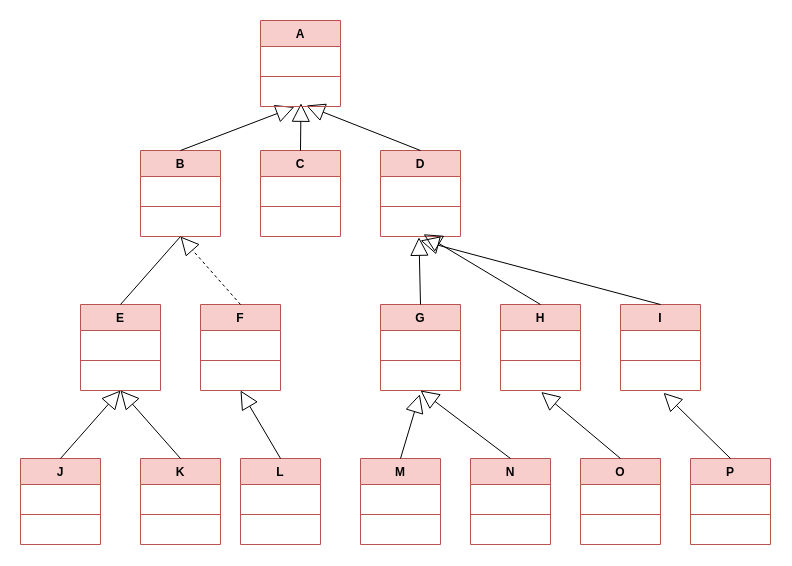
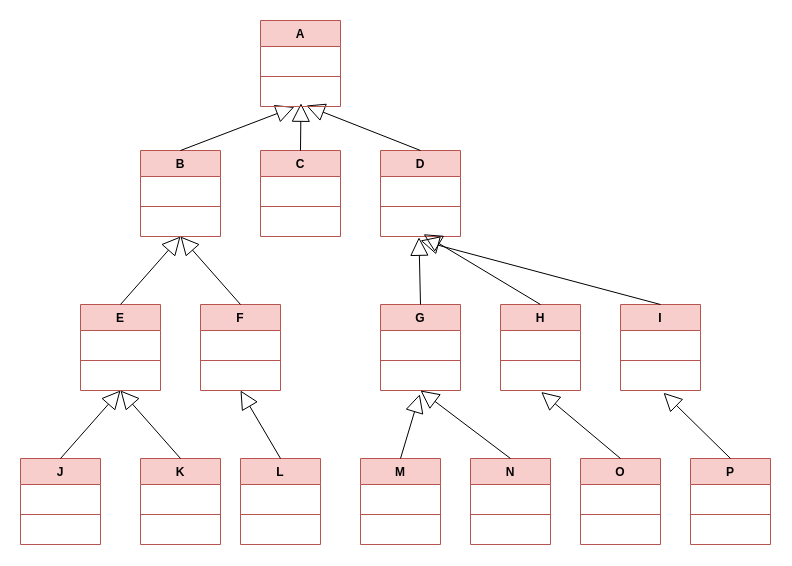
(173, 245) -> (167, 252)
(216, 277) -> (216, 277)
